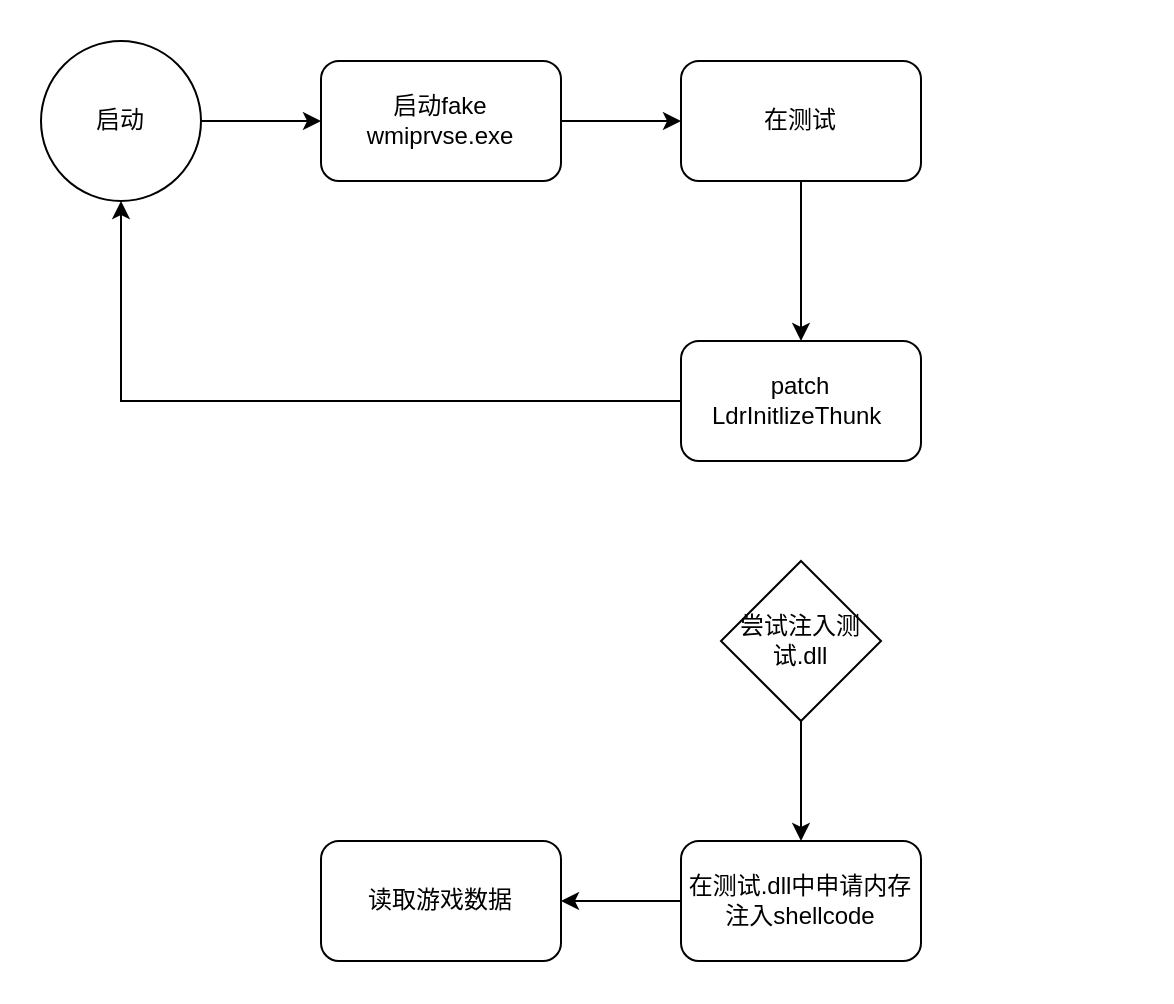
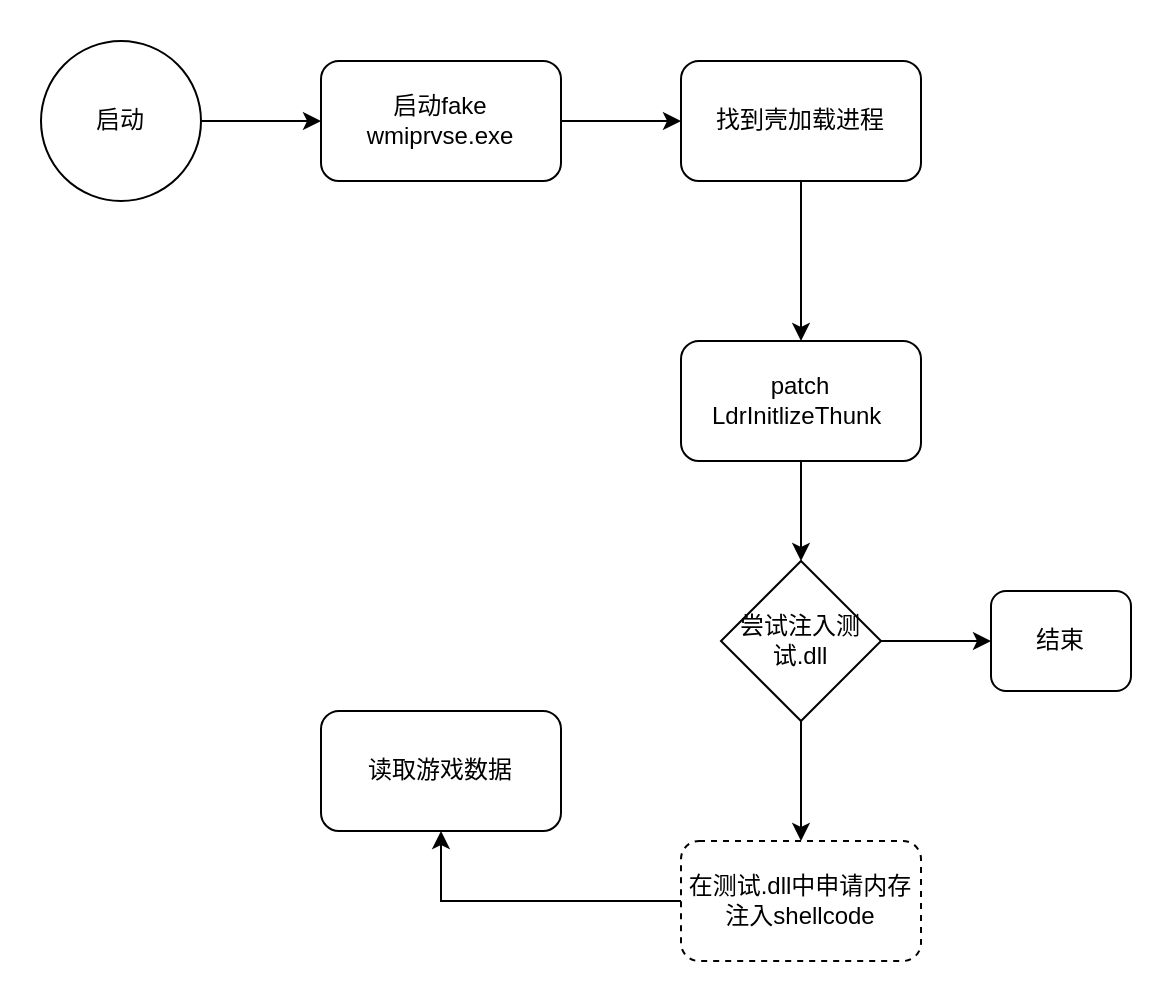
(801, 121) -> (801, 121)
(308, 401) -> (801, 504)
none -> (929, 641)
none -> (1061, 641)
(441, 901) -> (441, 771)
(801, 901) -> (801, 901)
